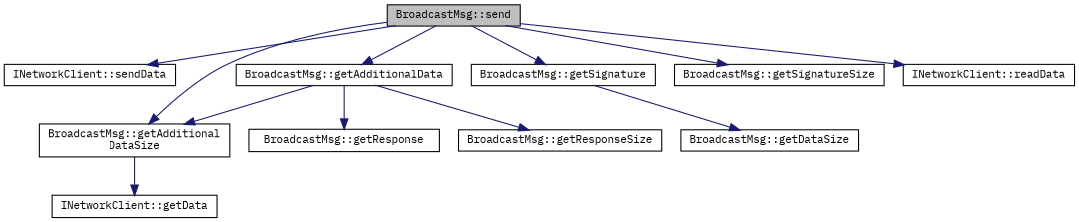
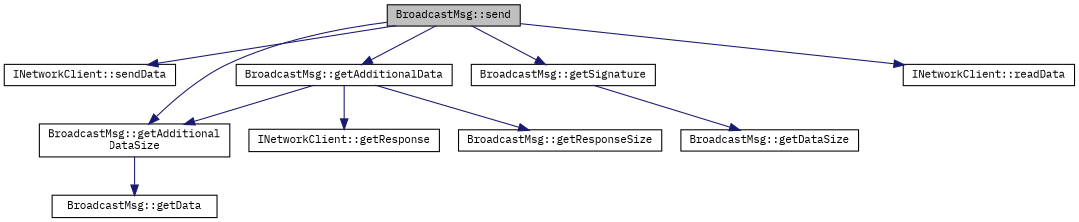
(779, 75) -> none
(344, 140) -> (344, 140)
(135, 206) -> (135, 206)
